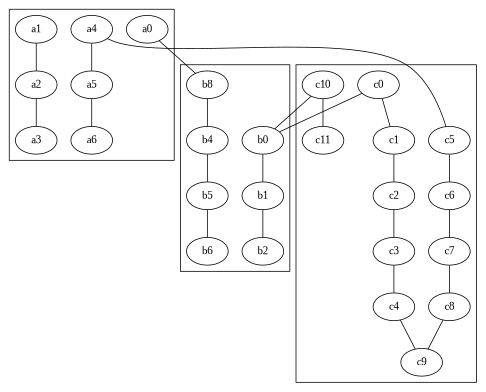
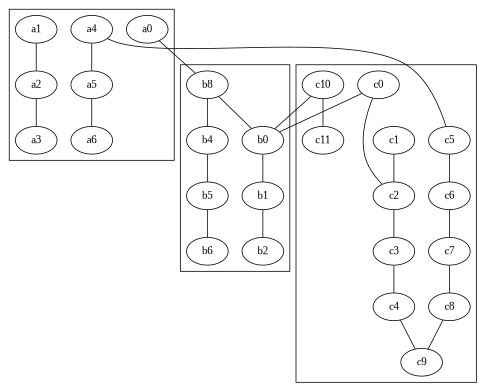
none -> (235, 112)
(386, 113) -> (363, 143)
